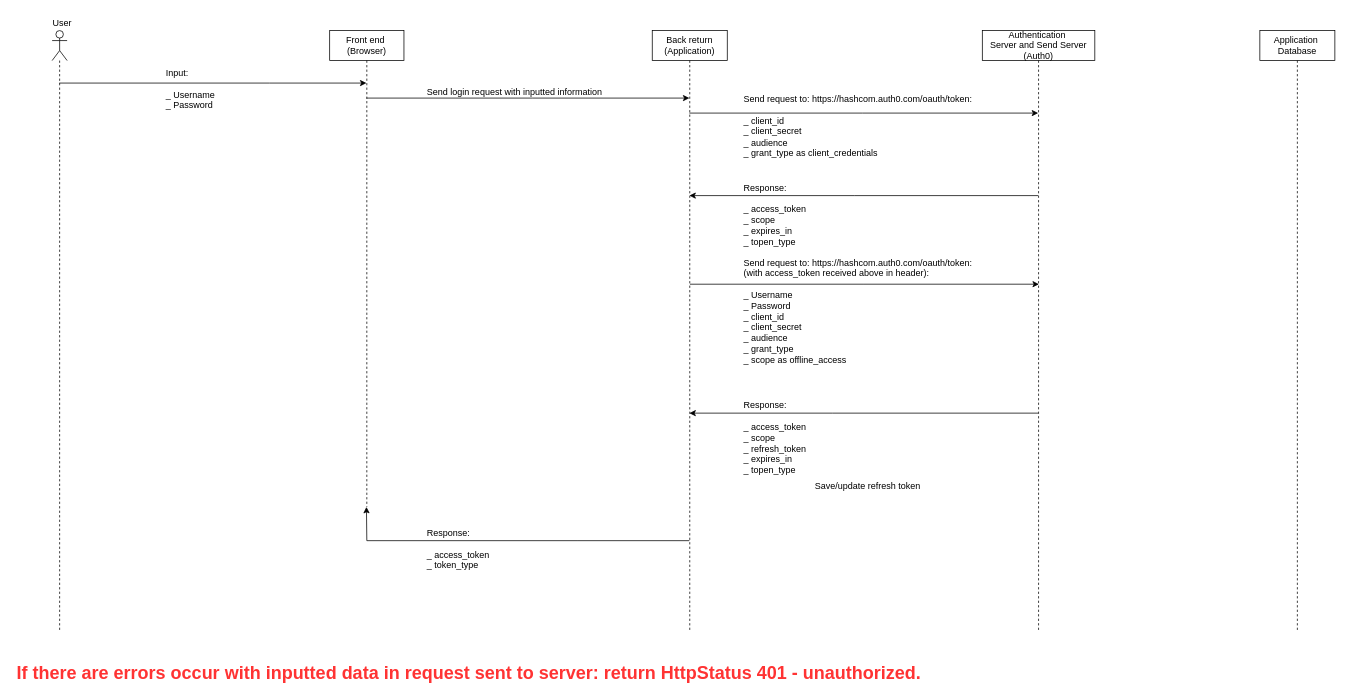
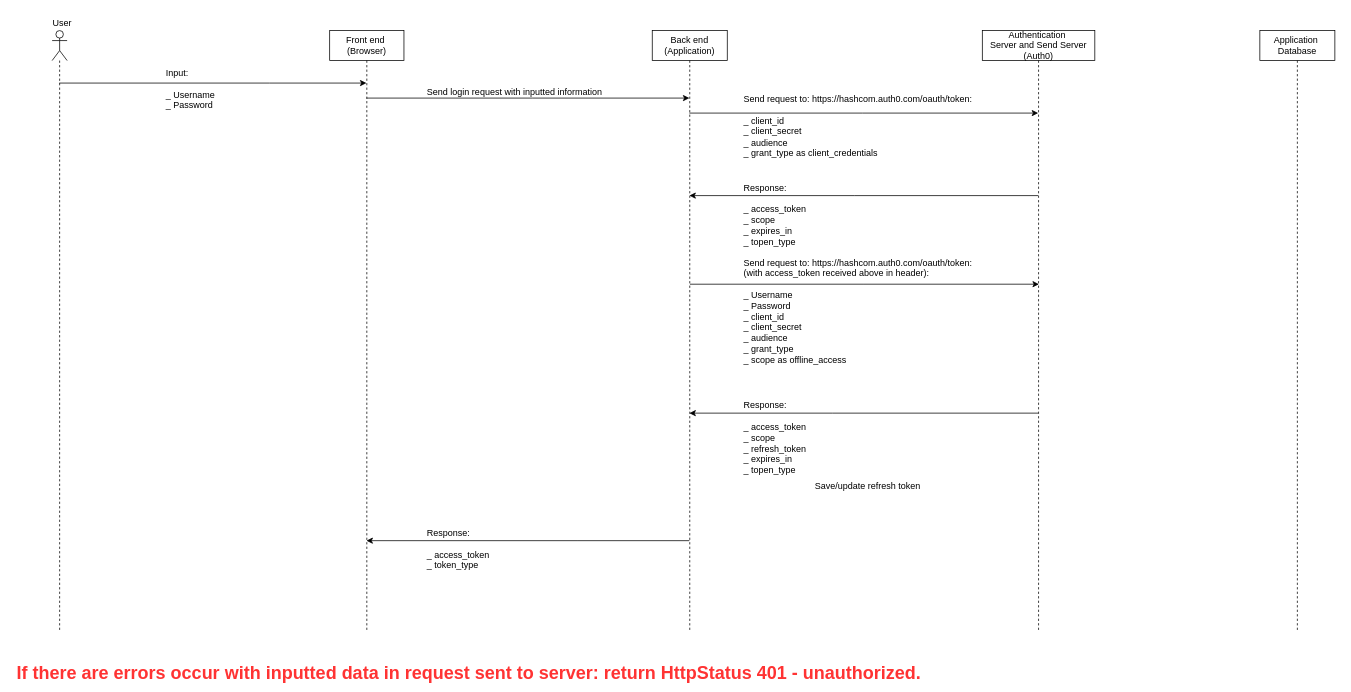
(690, 45) -> (690, 45)
(367, 269) -> (367, 330)
